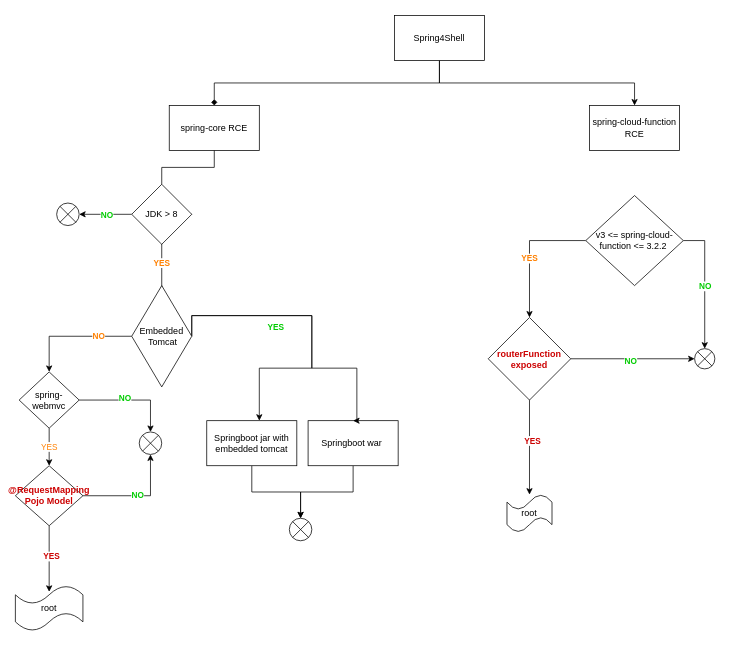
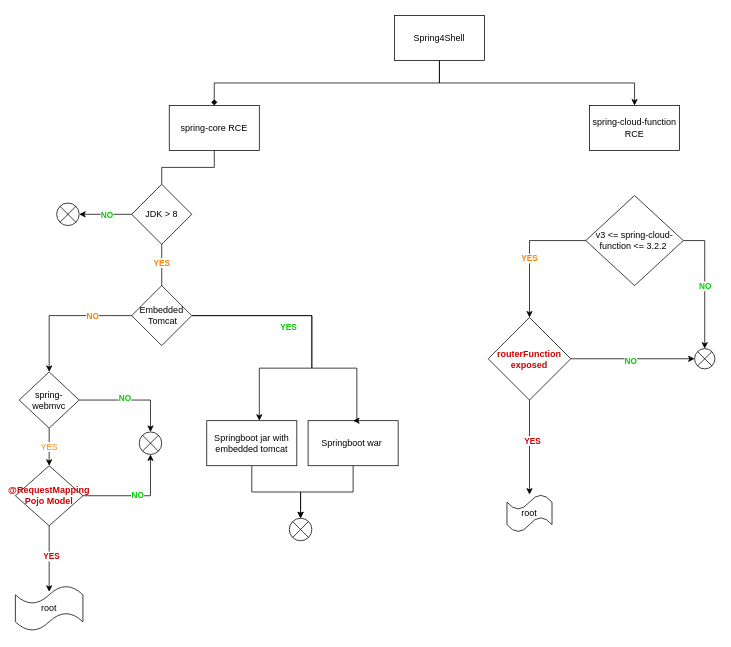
(162, 336) -> (162, 315)
